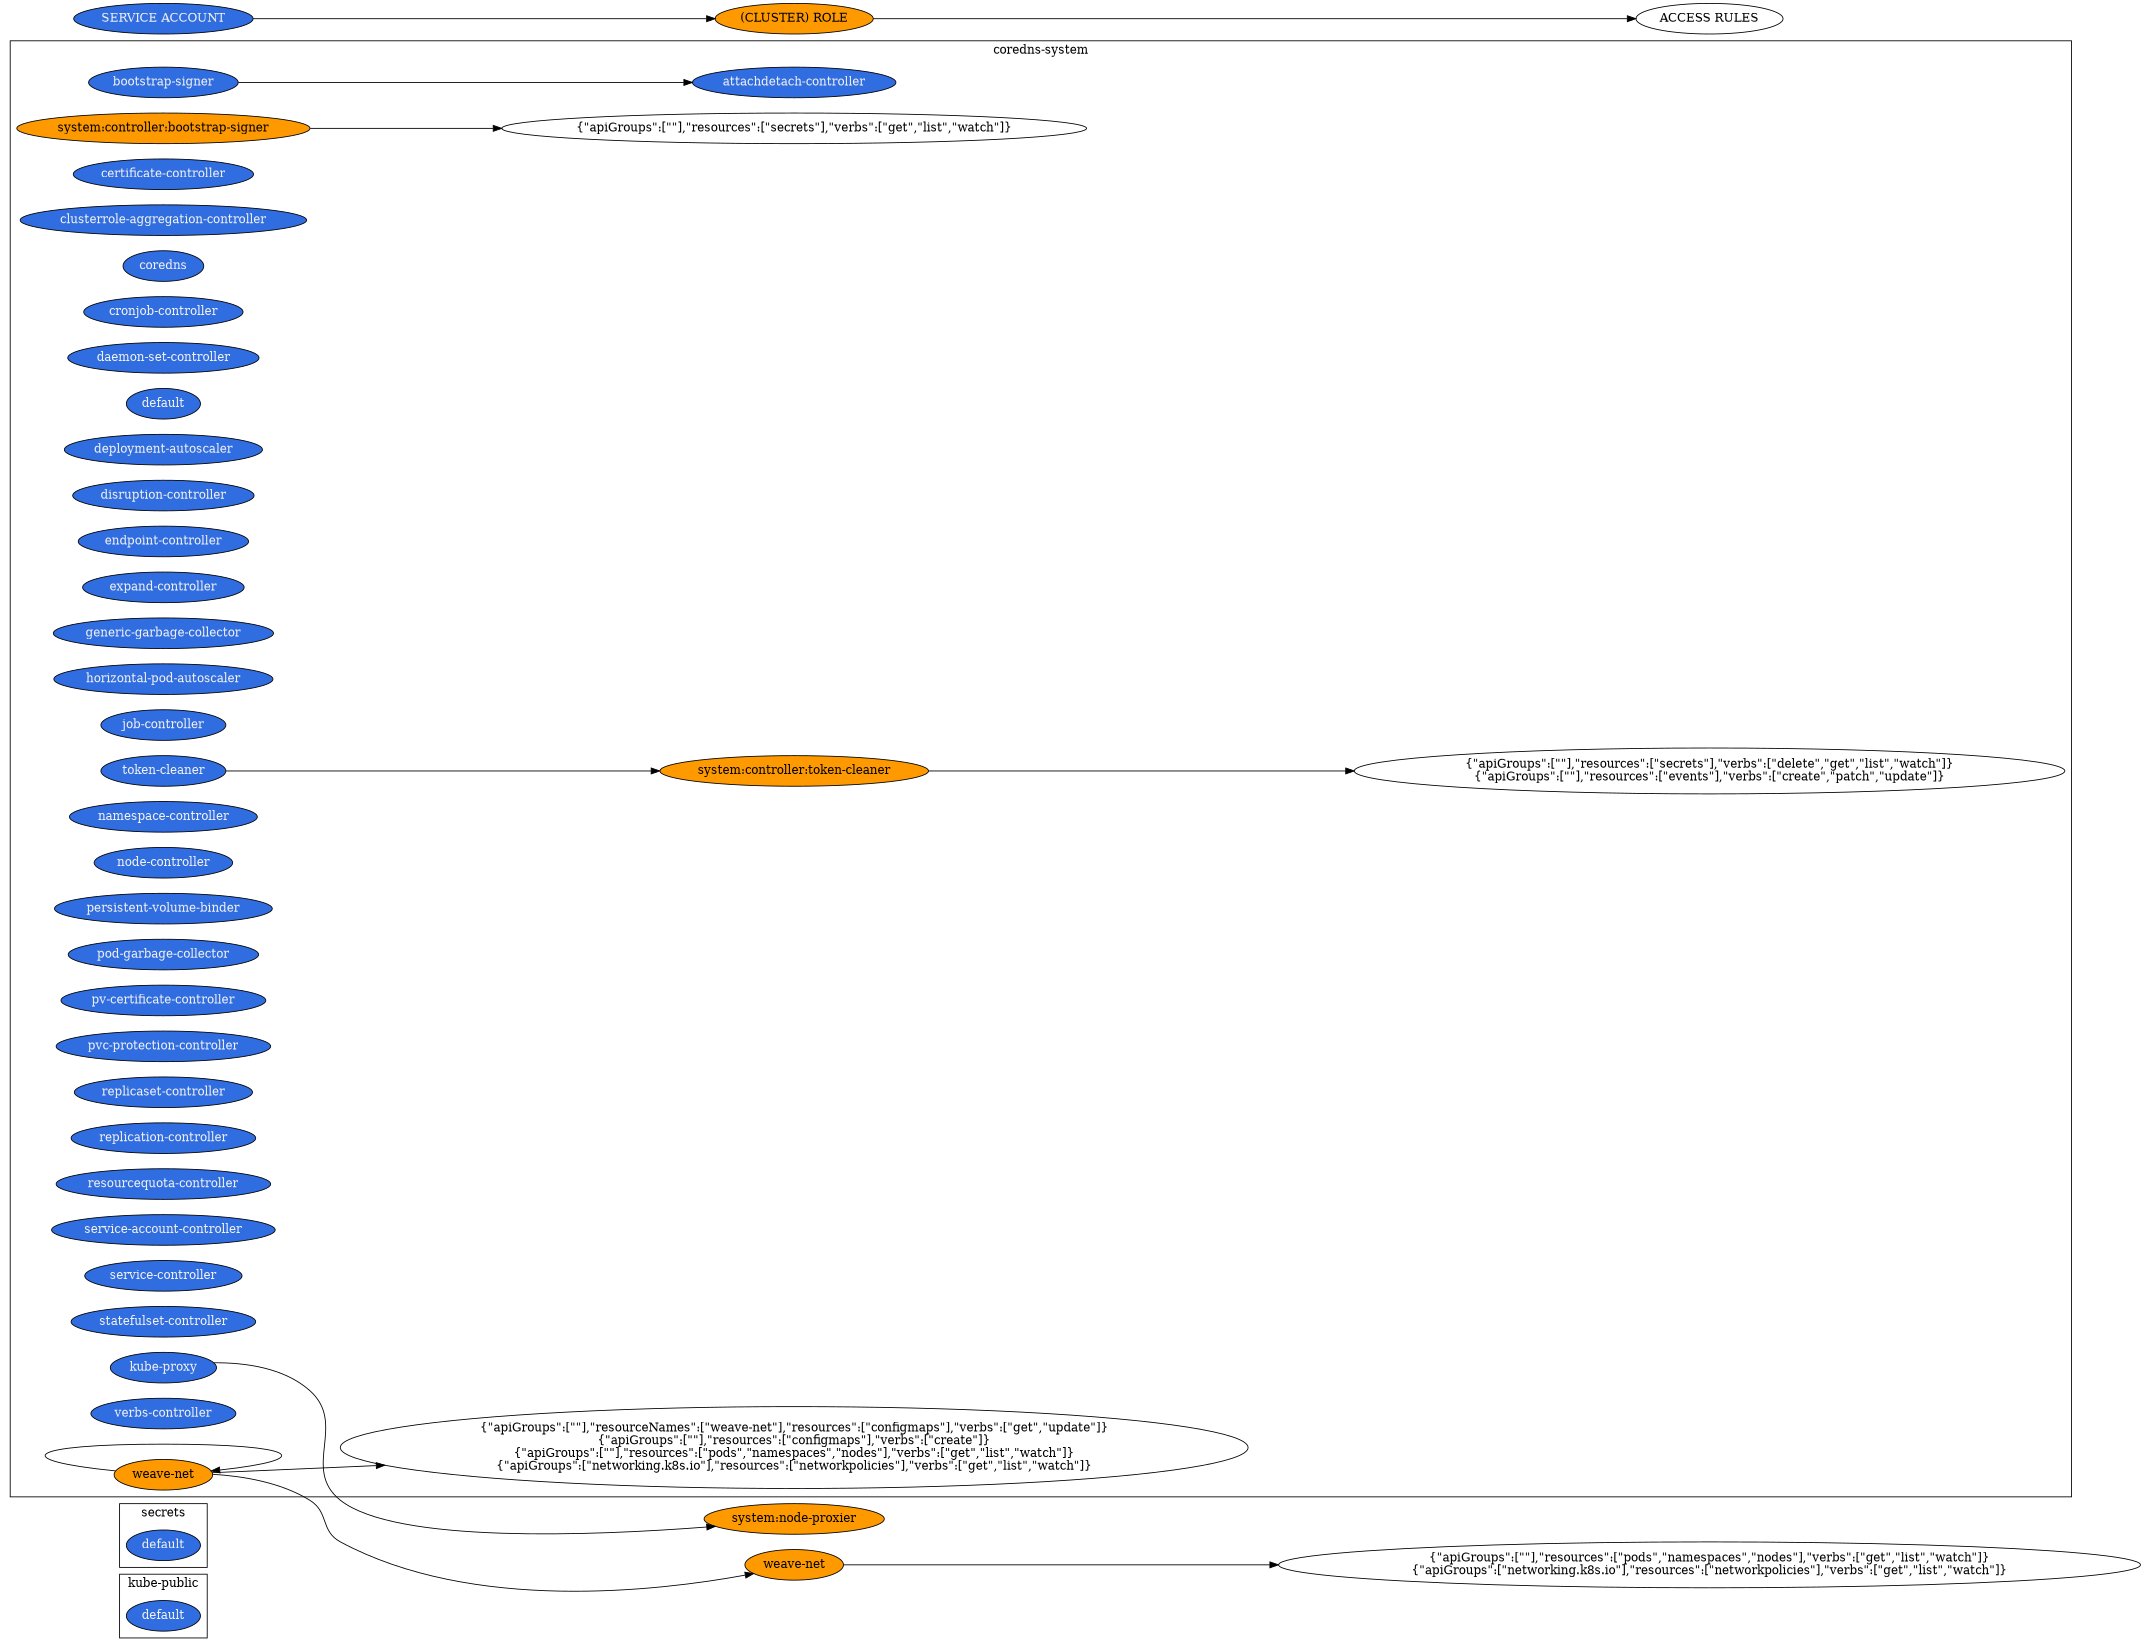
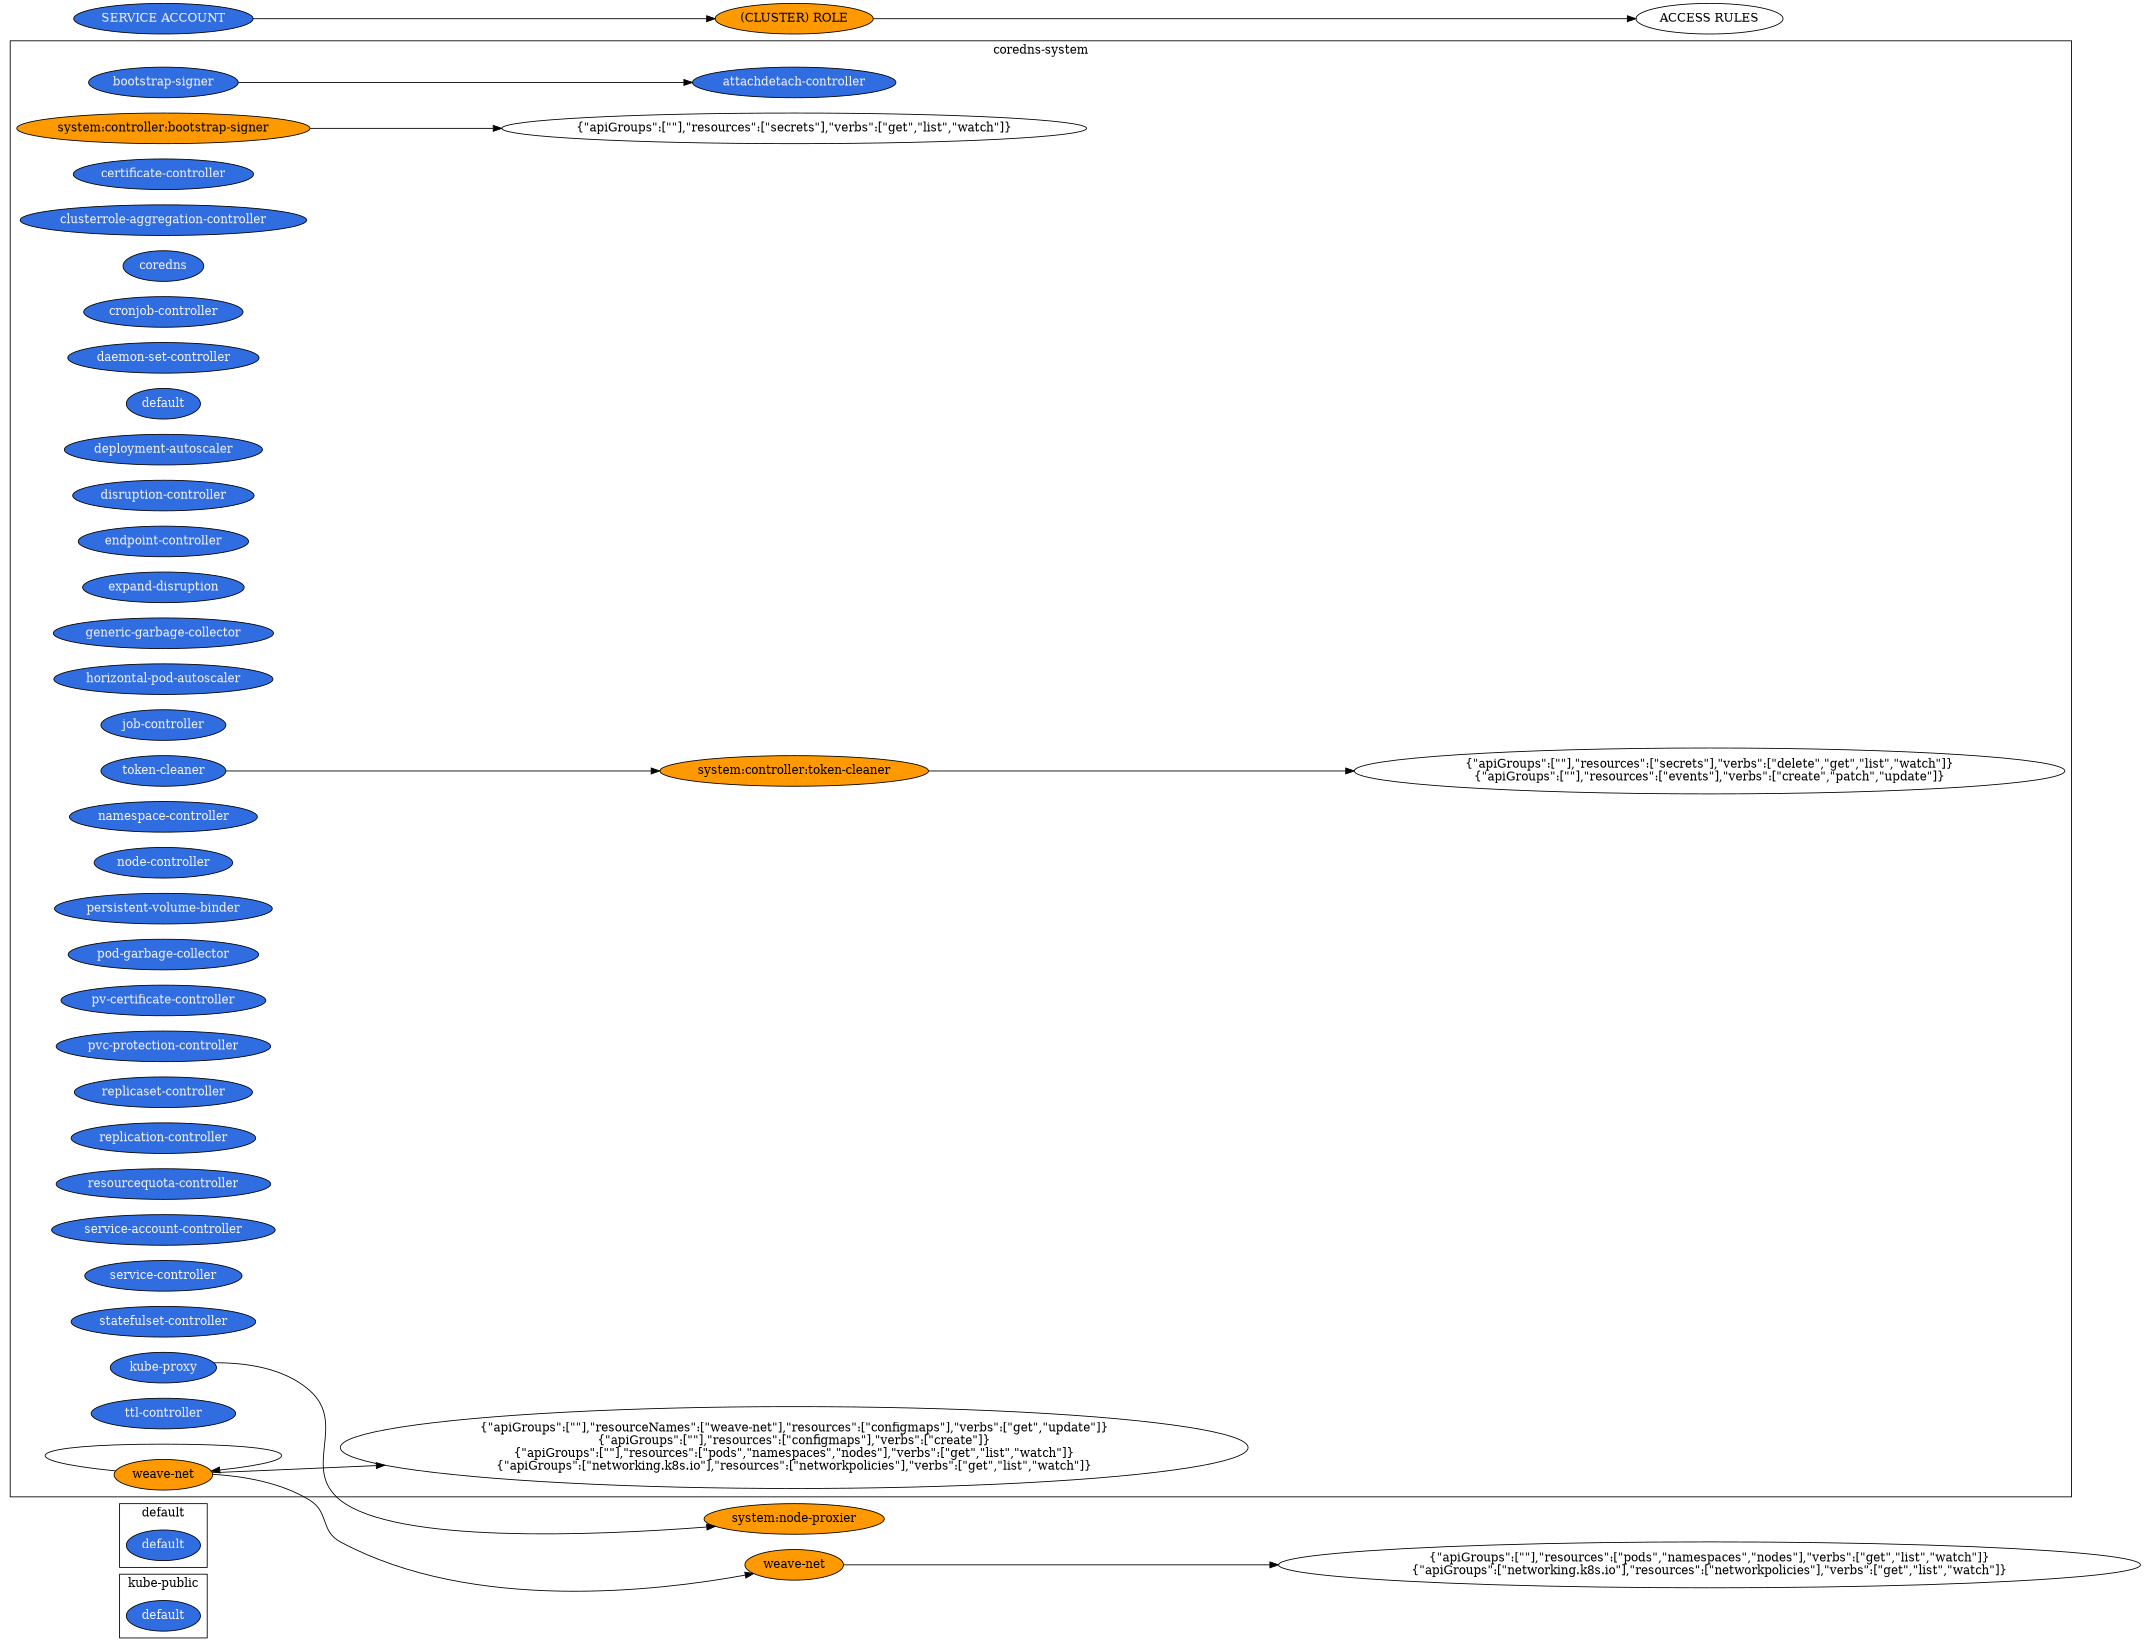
(163, 587) -> (163, 587)
(163, 1414) -> (163, 1414)
(163, 1513) -> (163, 1513)
